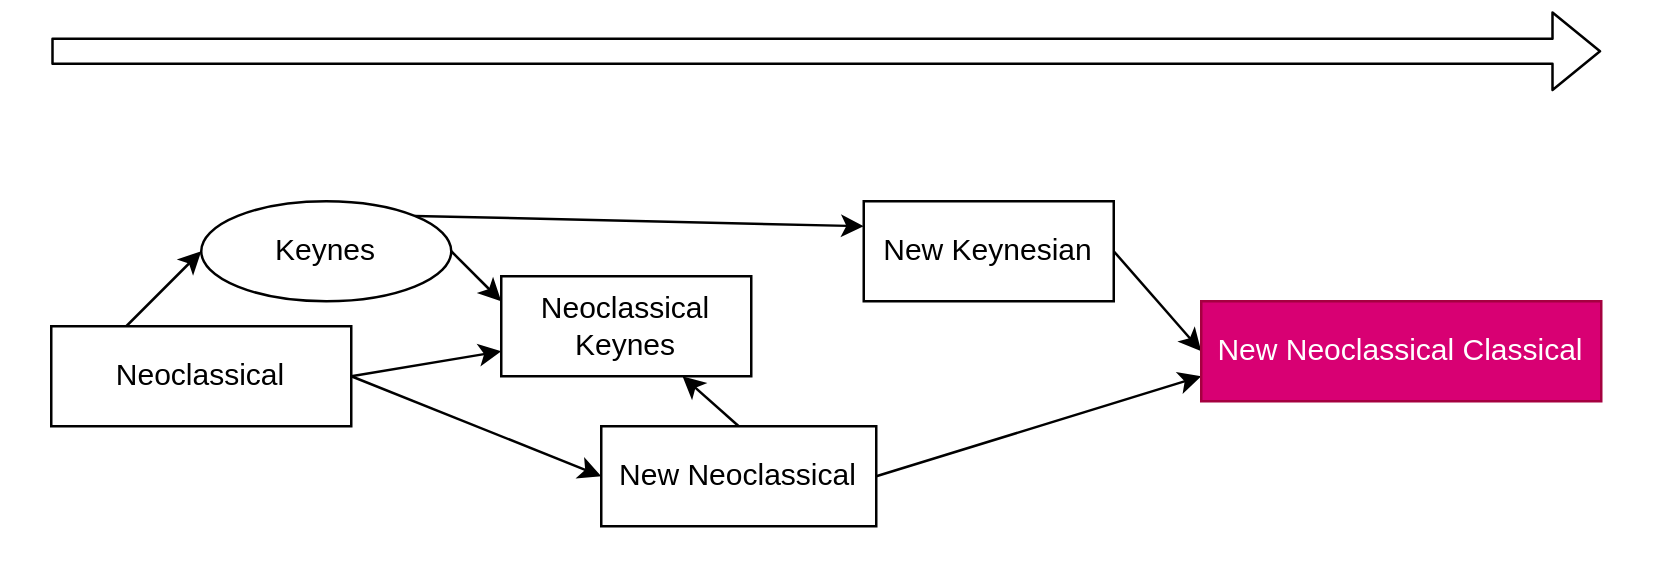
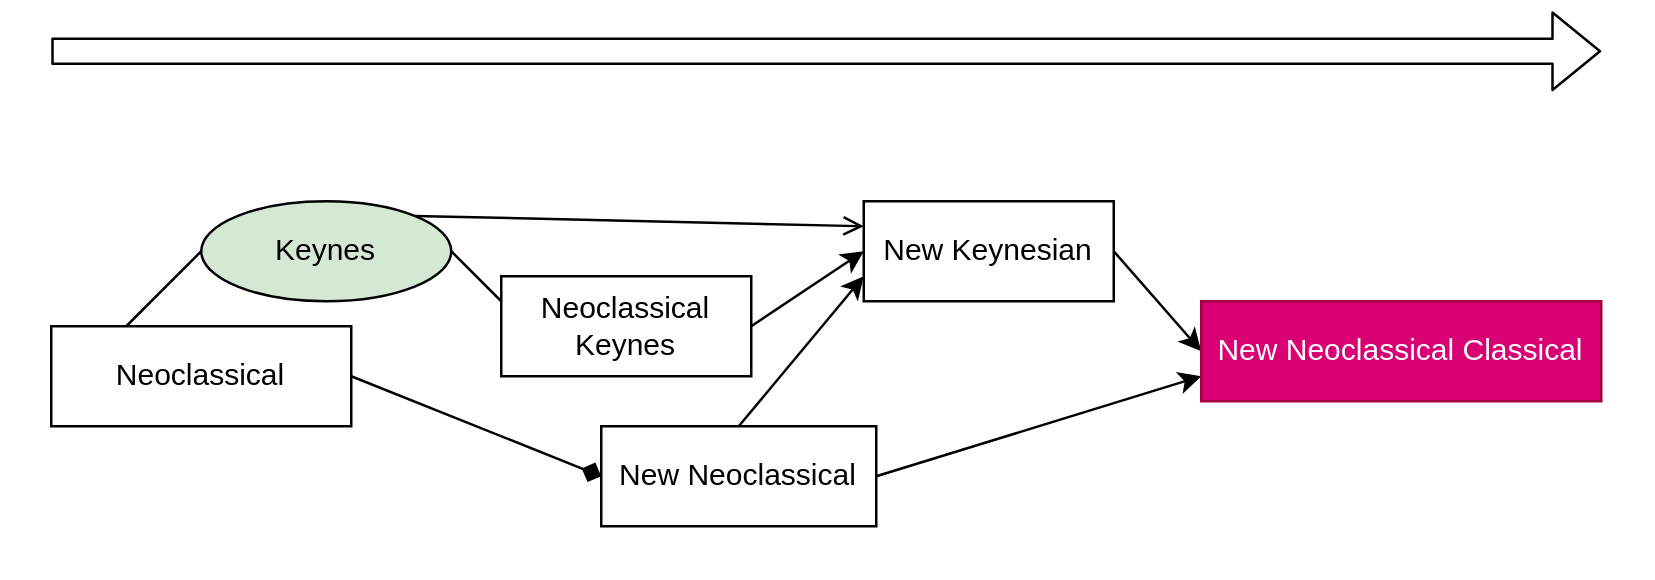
(845, 226) -> (849, 226)
(326, 251) -> (326, 251)
(189, 264) -> (194, 258)
(489, 289) -> (493, 293)
none -> (800, 293)
(421, 365) -> none
(717, 407) -> (796, 358)
(582, 468) -> (581, 468)
